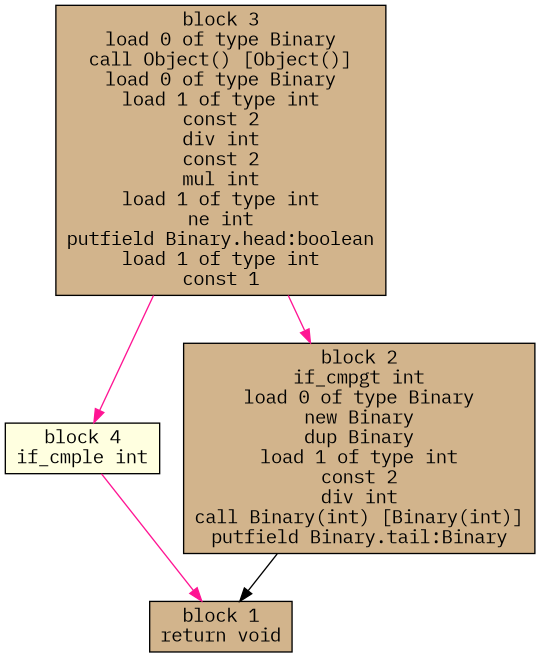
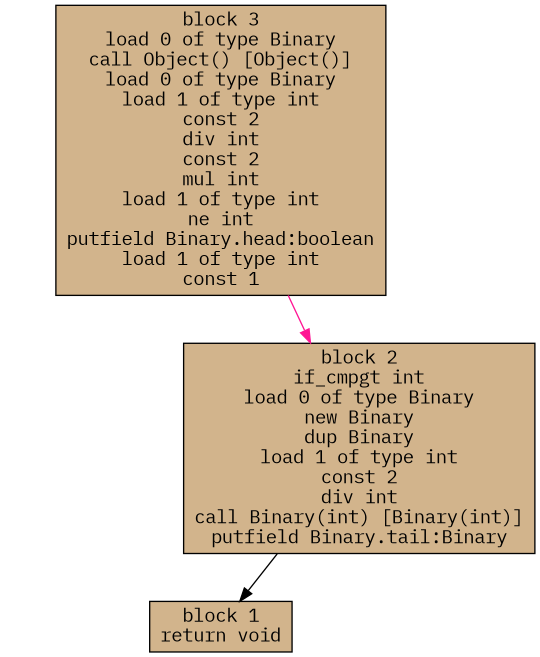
(82, 448) -> none
